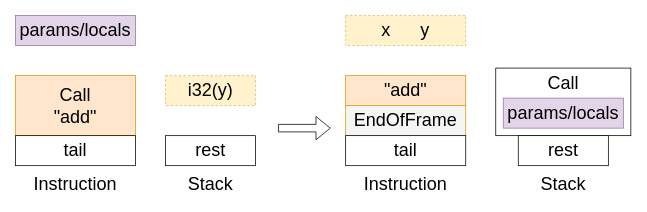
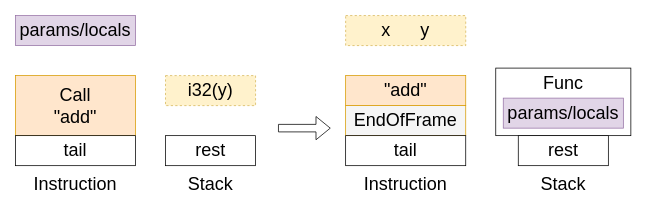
(563, 84) -> (563, 84)
